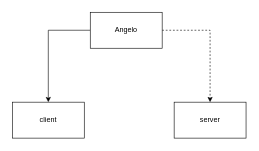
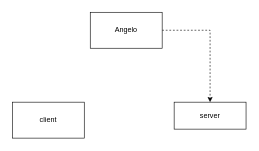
(48, 30) -> none
(210, 120) -> (210, 116)
